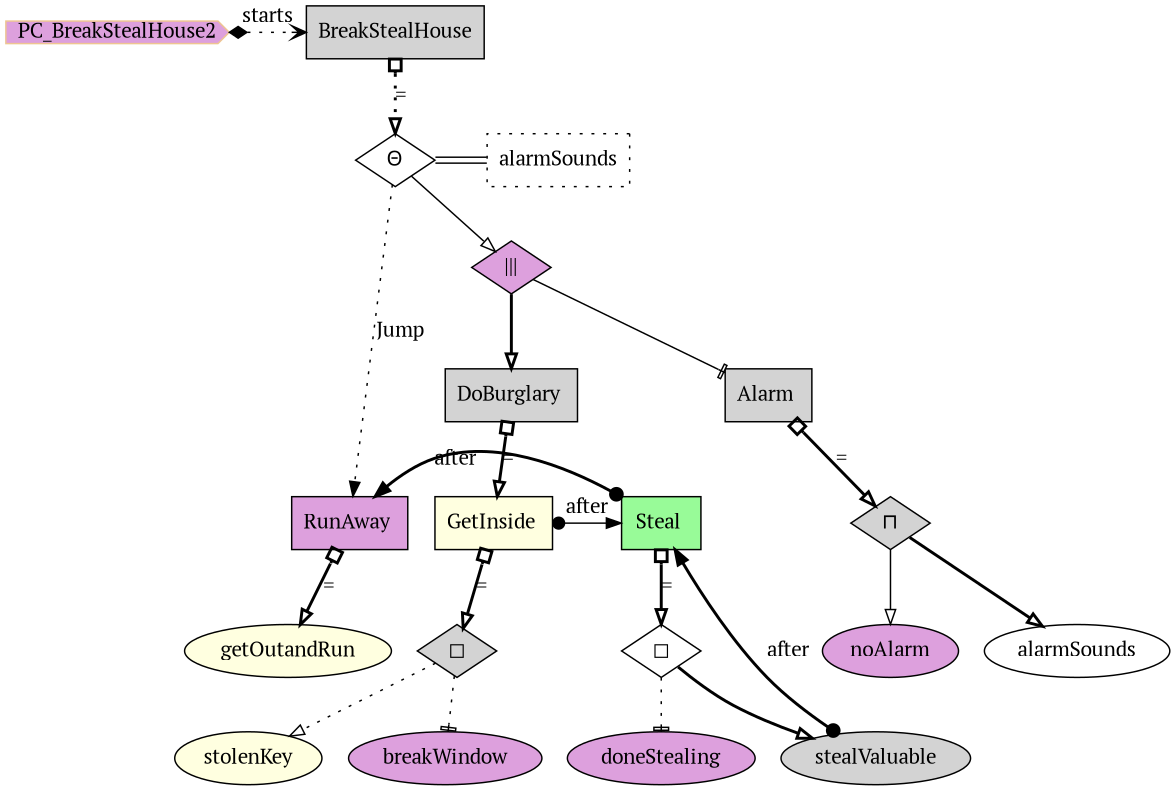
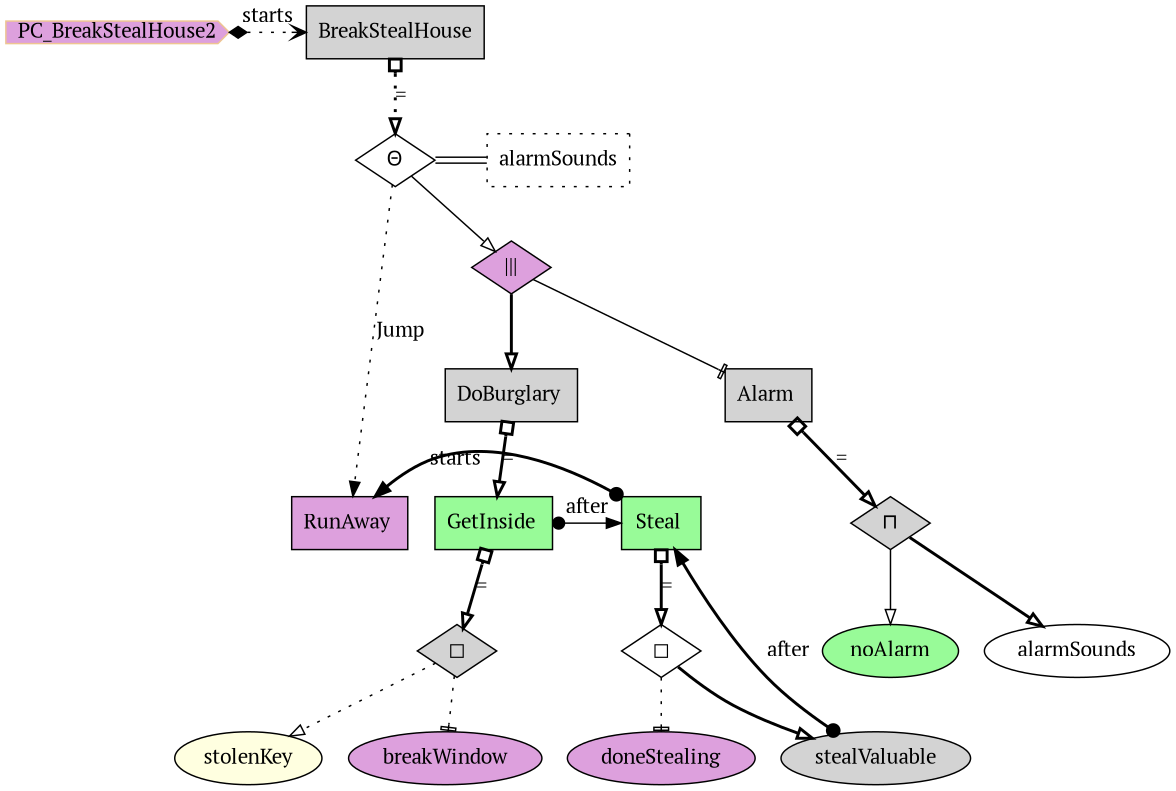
(456, 459) -> (456, 459)
(494, 523) -> (494, 523)
(288, 651) -> none
(890, 651) -> (890, 651)
